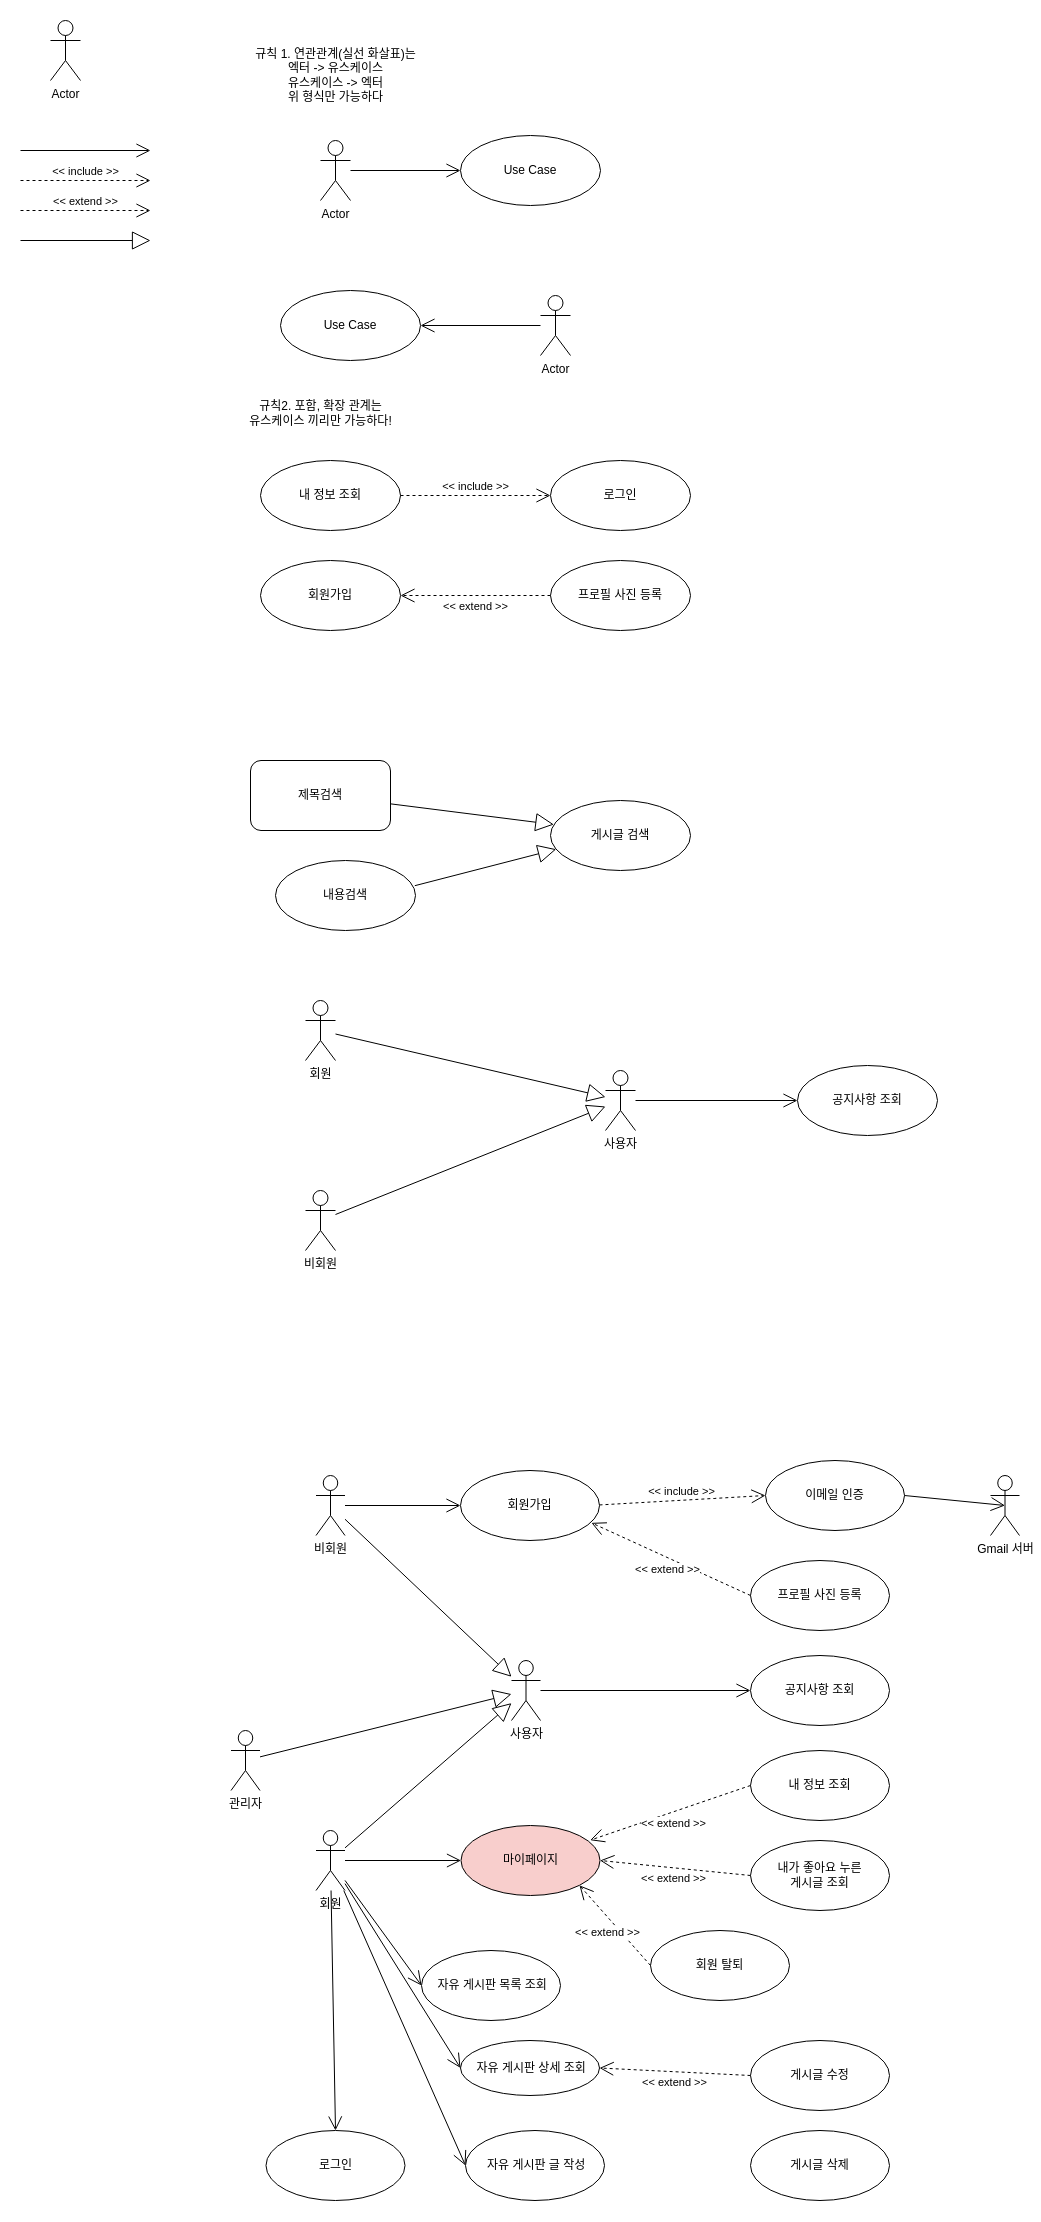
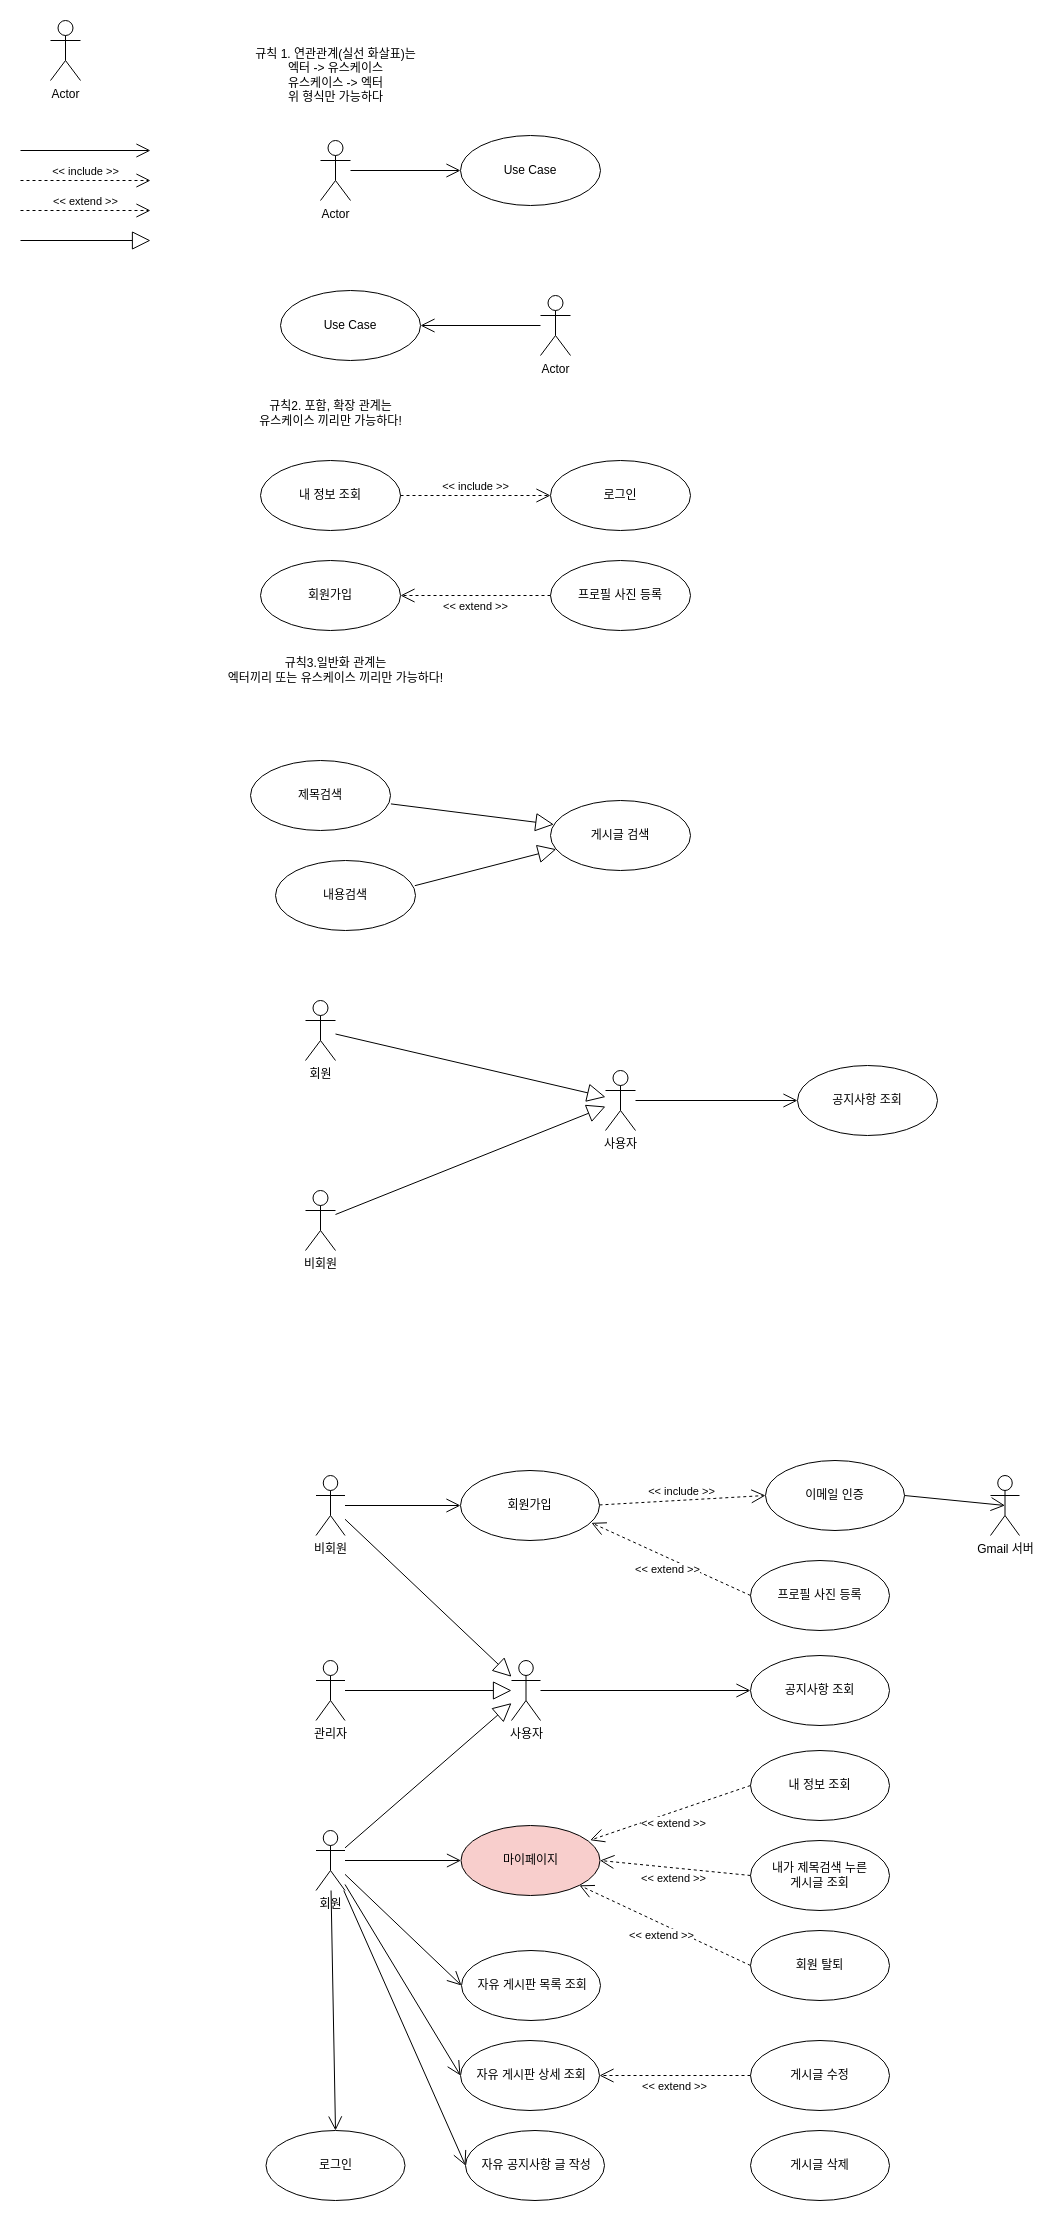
(321, 414) -> (331, 414)
none -> (336, 671)
(321, 796) -> (321, 796)
(246, 1761) -> (331, 1691)
(820, 1876) -> (820, 1876)
(720, 1966) -> (820, 1966)
(491, 1986) -> (531, 1986)
(530, 2068) -> (530, 2076)
(535, 2166) -> (535, 2166)
